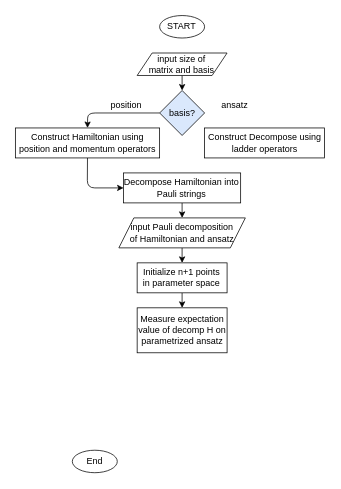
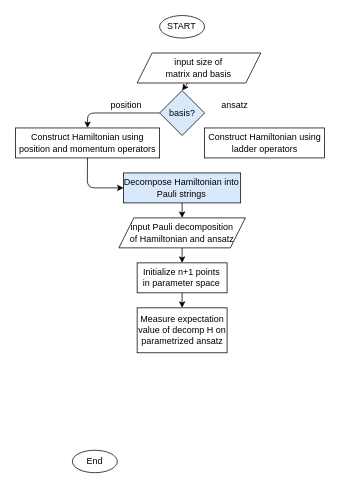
(182, 64) -> (199, 68)
(265, 143) -> (265, 143)
(182, 188) -> (182, 188)
